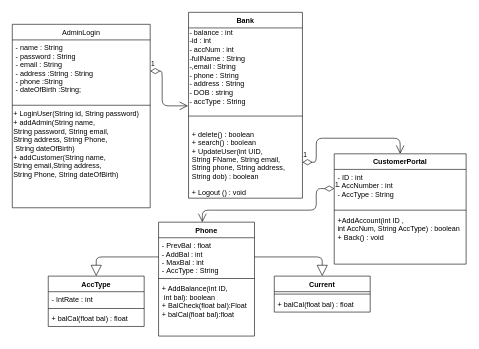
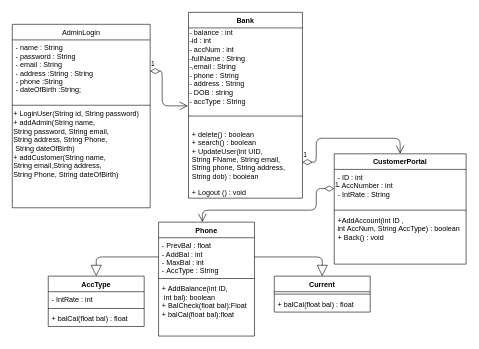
(353, 178) -> (353, 178)
